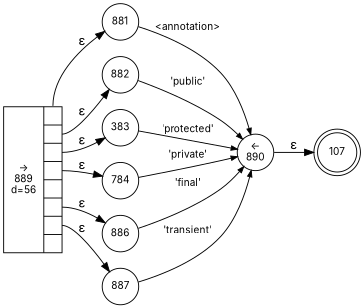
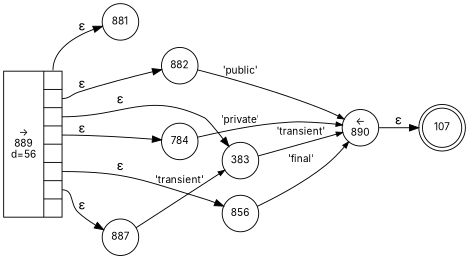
(209, 62) -> none
(188, 130) -> (301, 132)
(120, 234) -> (240, 214)
(210, 246) -> (178, 201)
